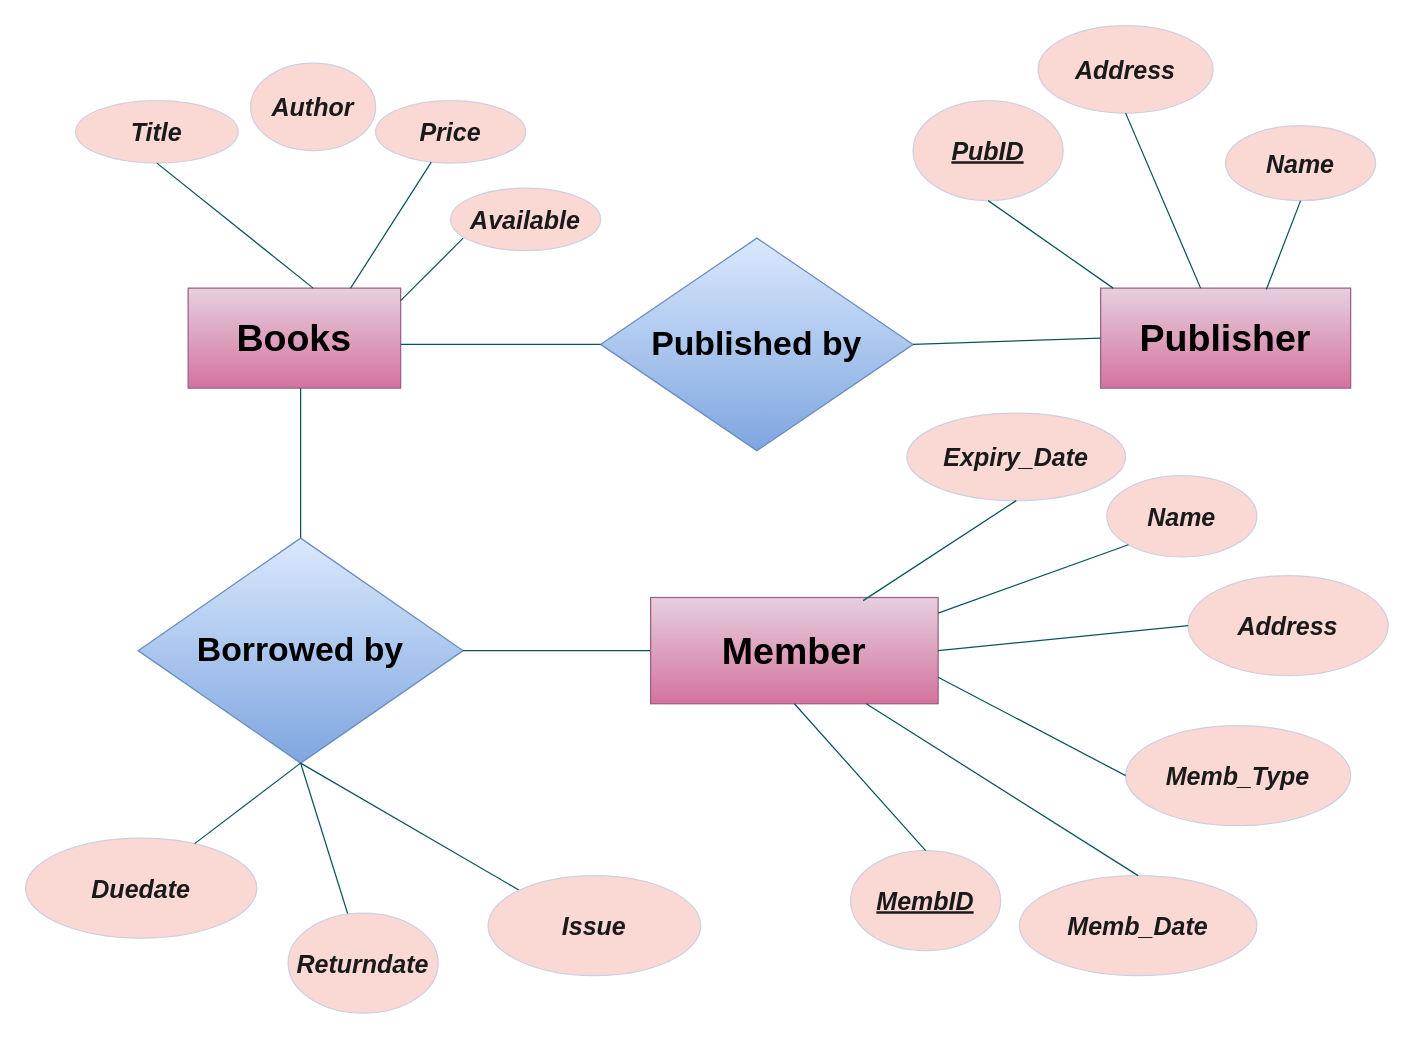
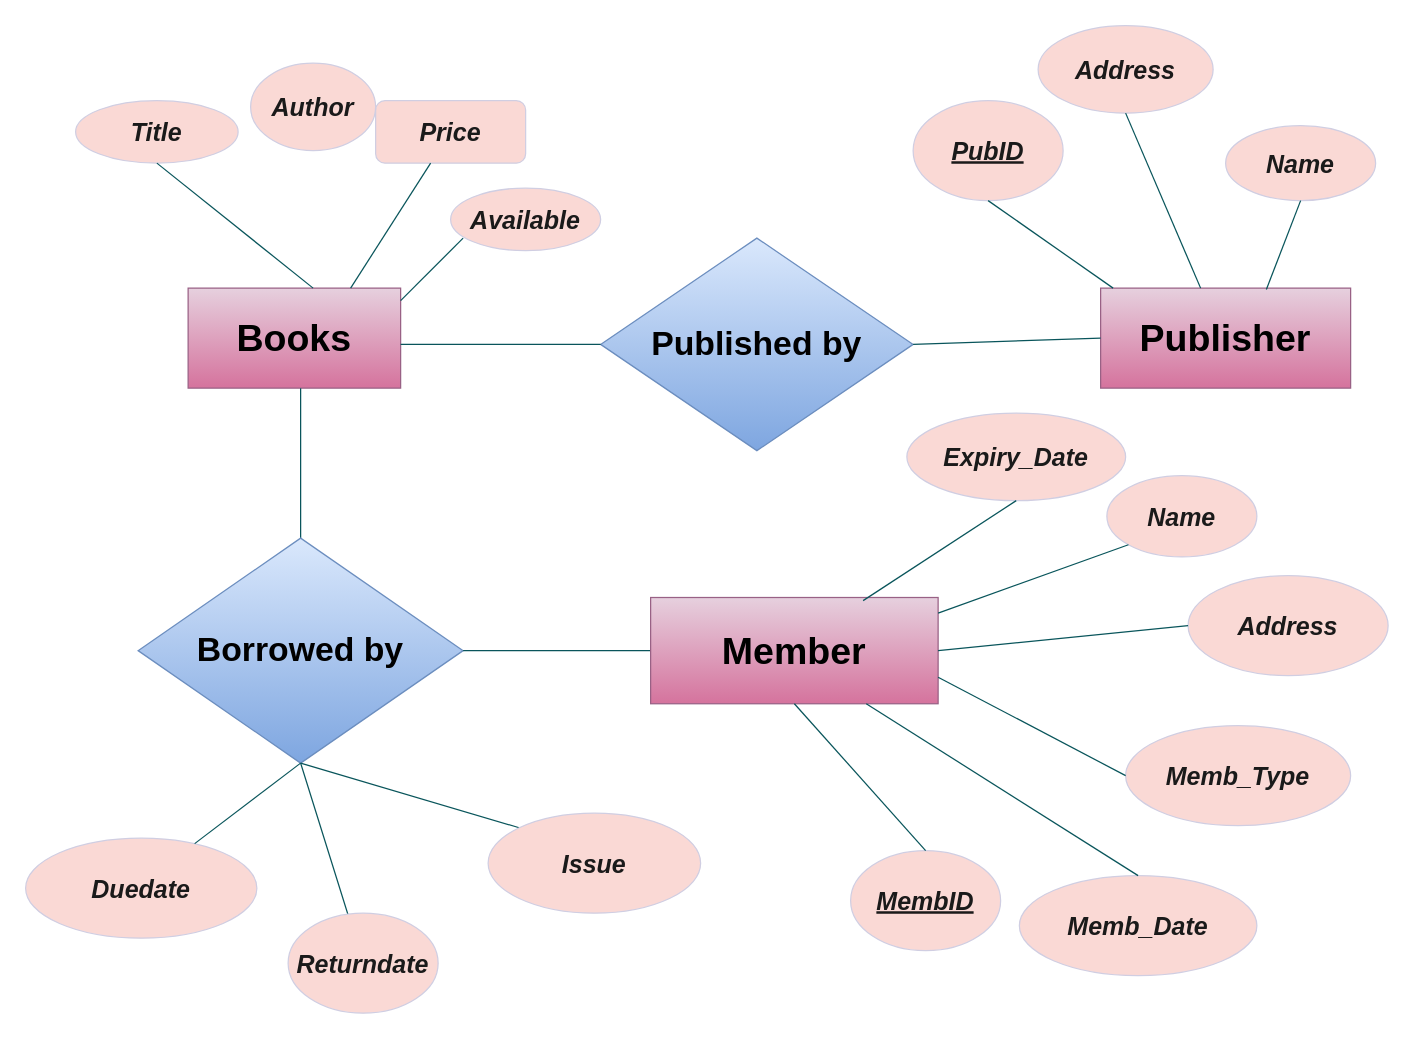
(451, 132) -> (451, 132)
(594, 926) -> (594, 863)
